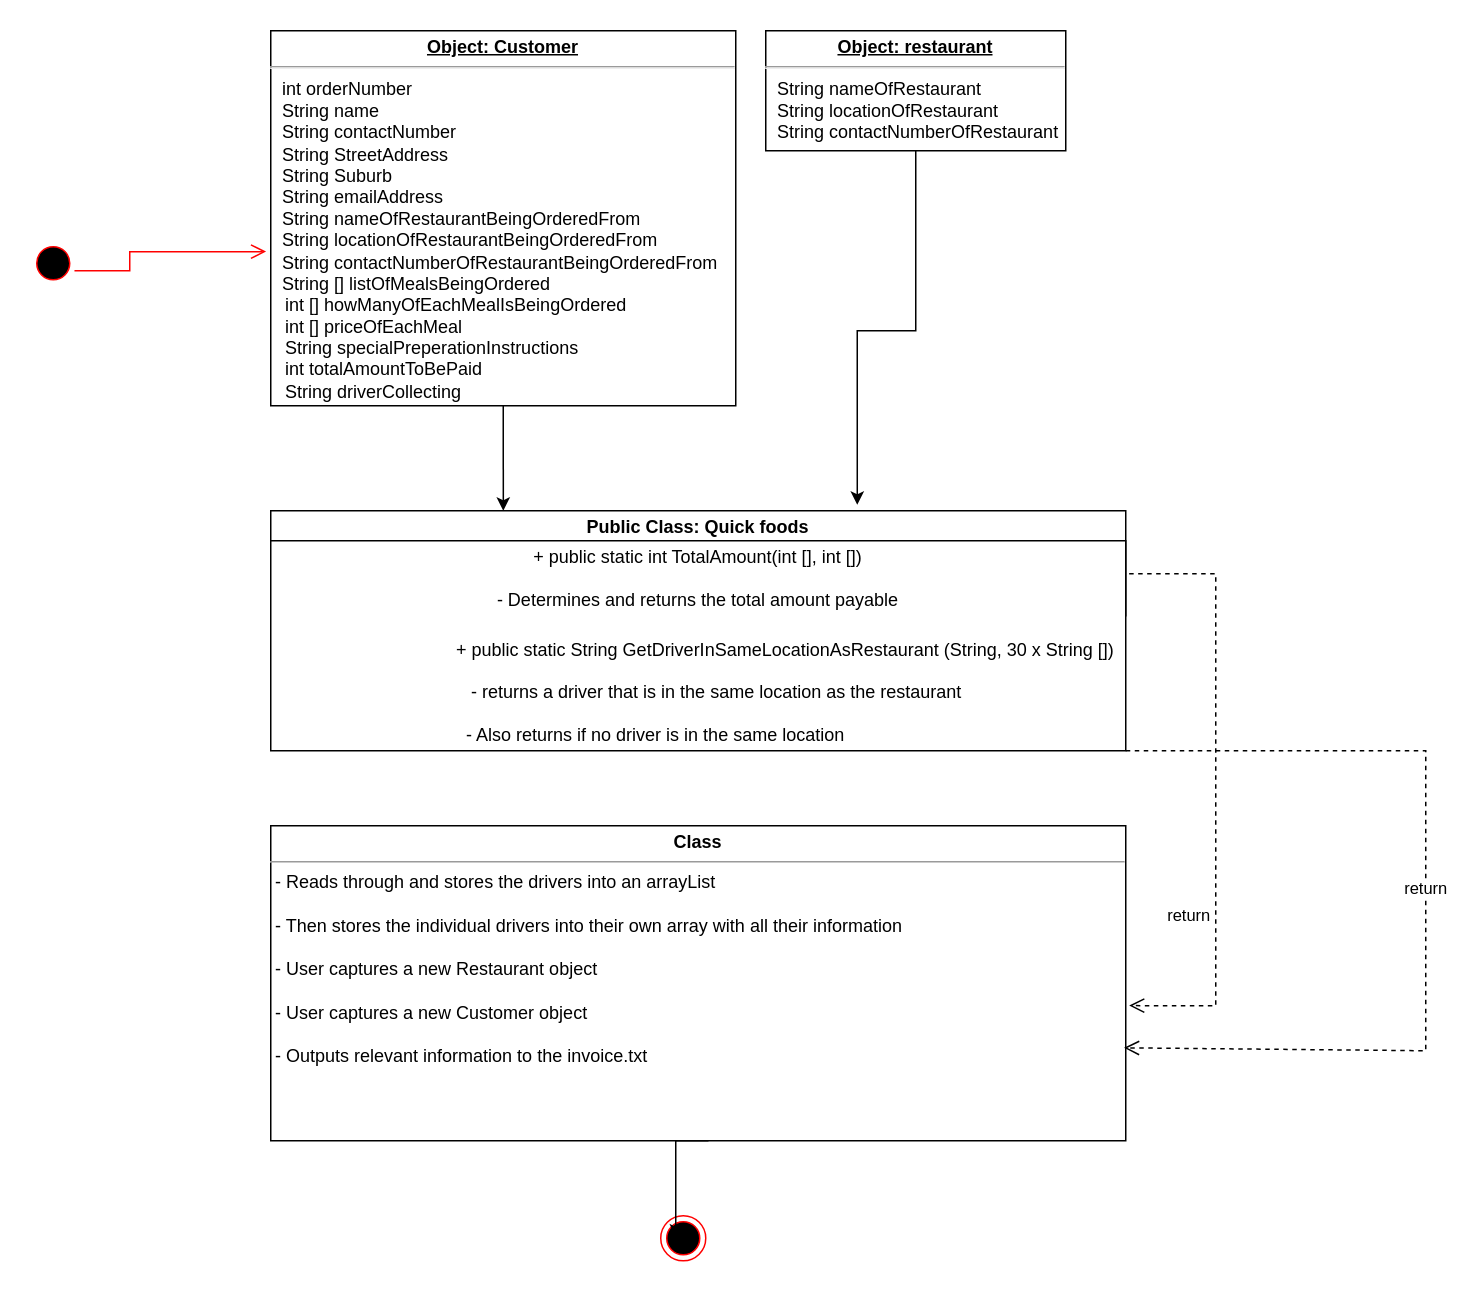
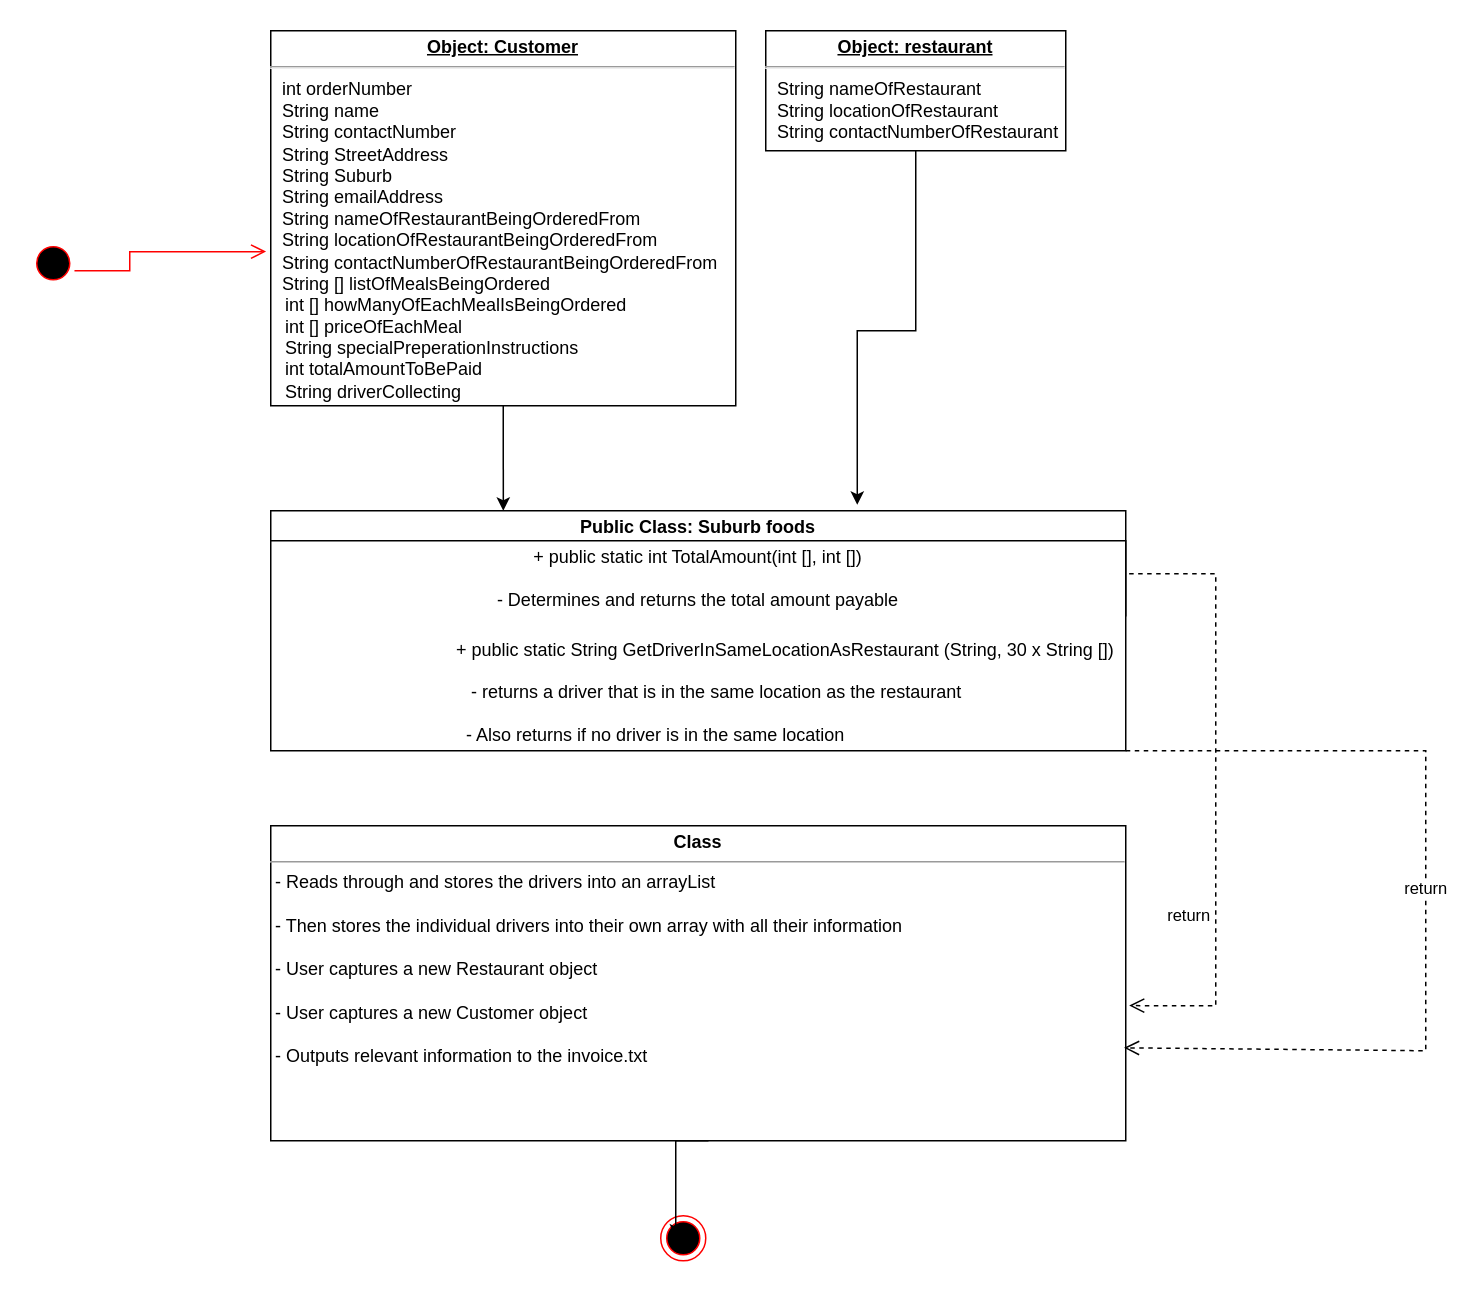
(378, 522) -> (385, 522)
